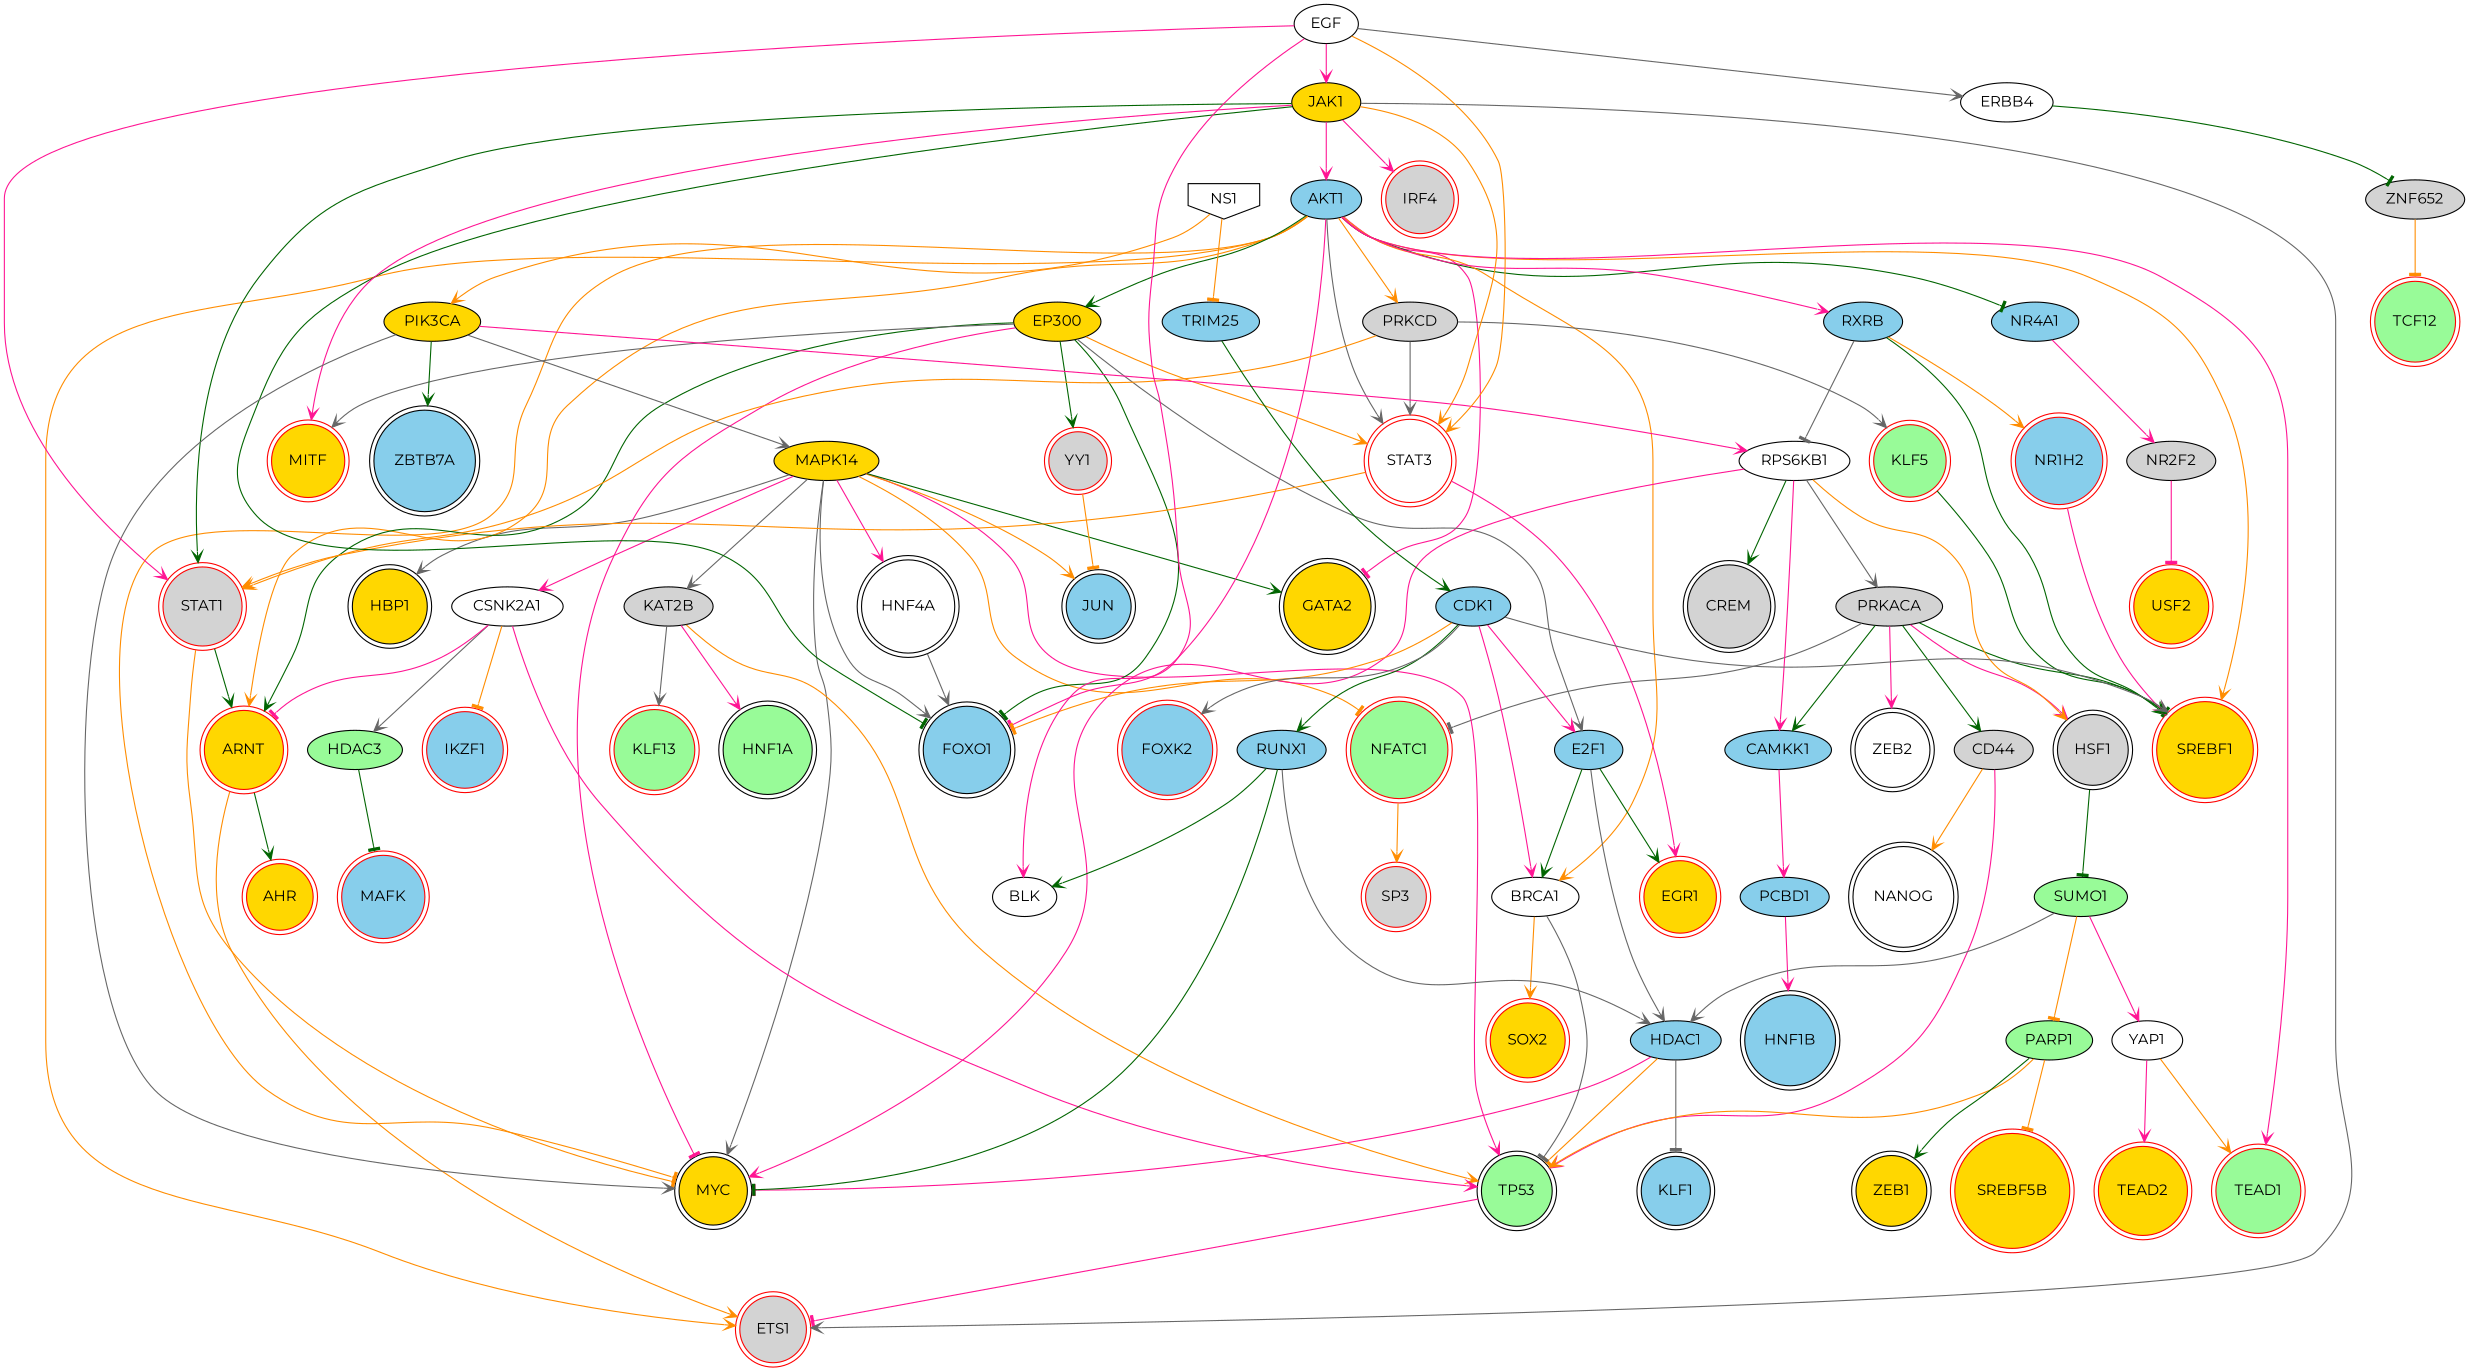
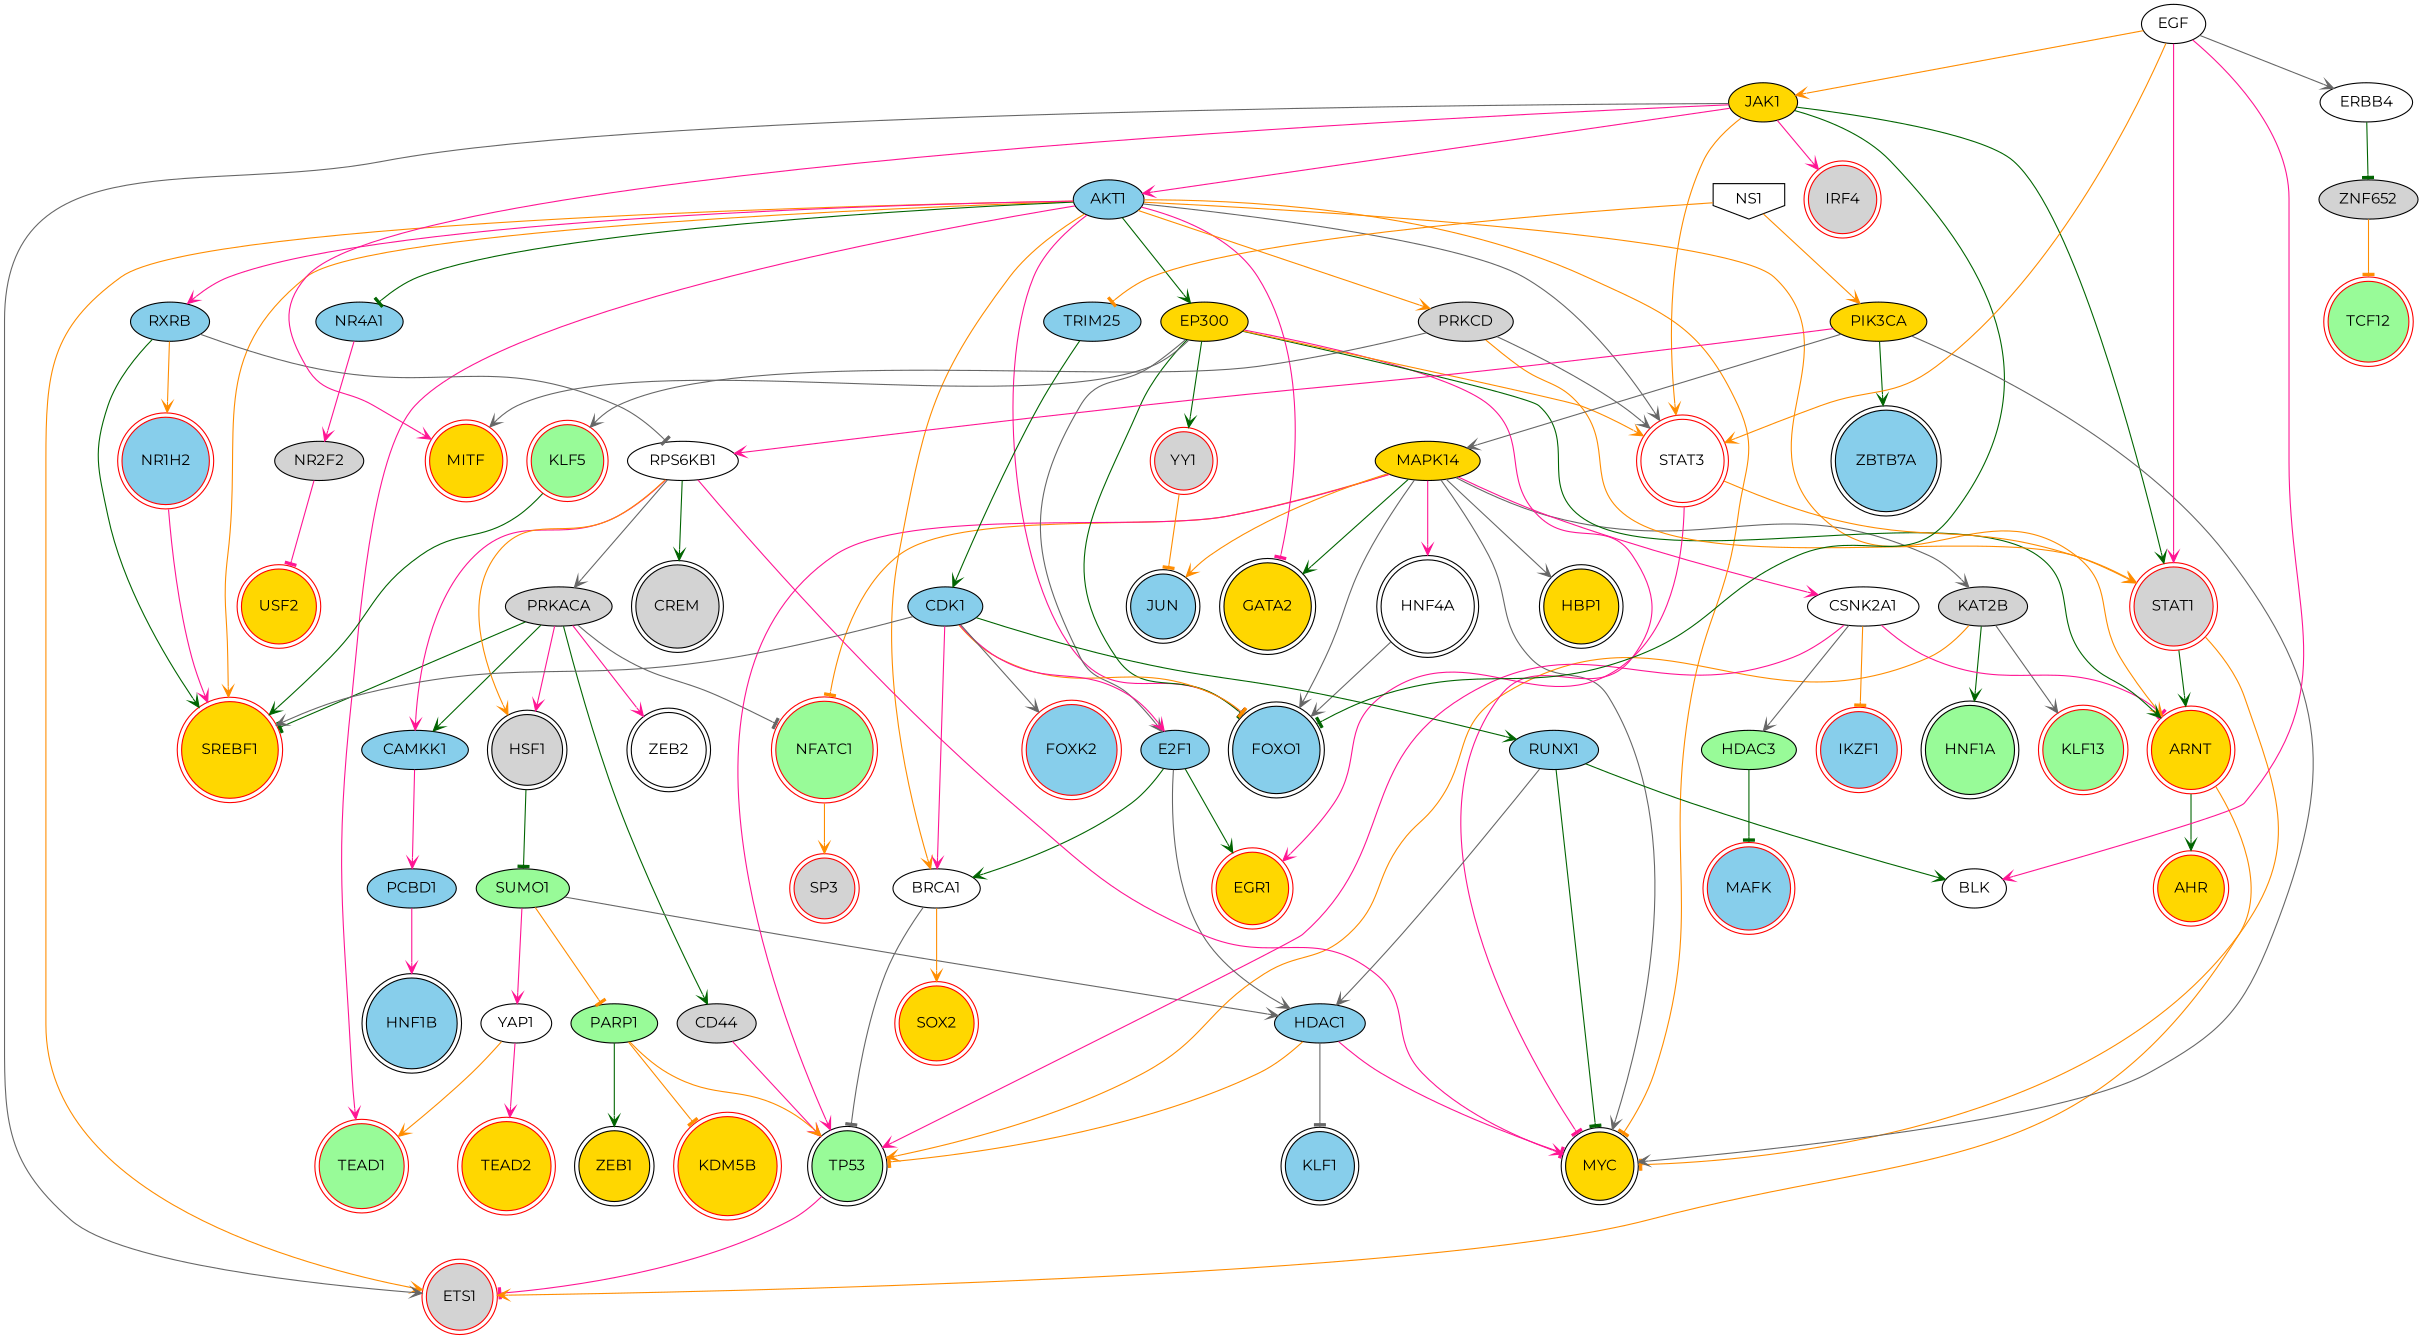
(1326, 58) -> (1975, 62)
(707, 663) -> (1978, 658)
(1903, 897) -> none
(2012, 1191) -> (728, 1166)
